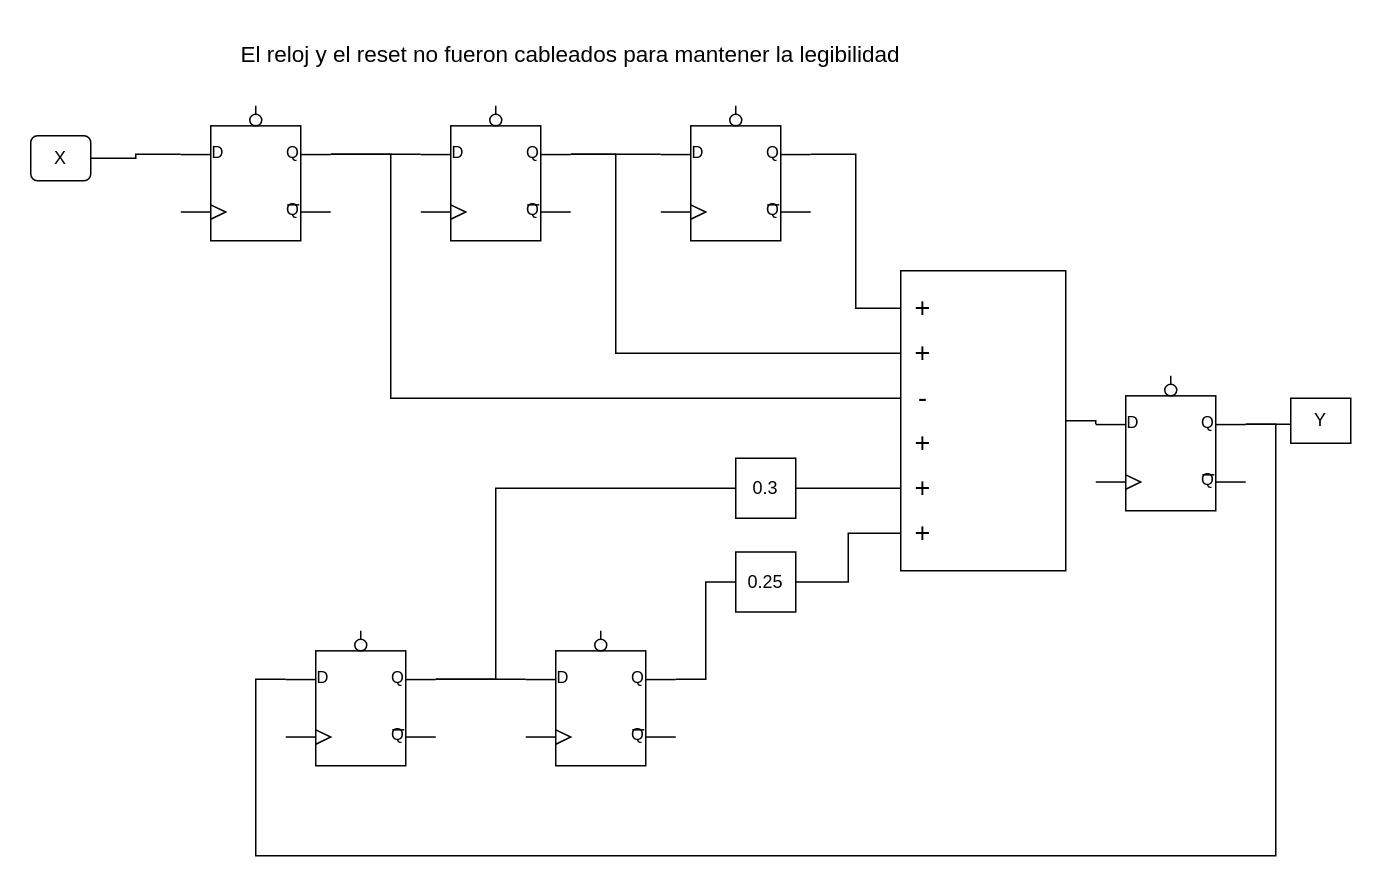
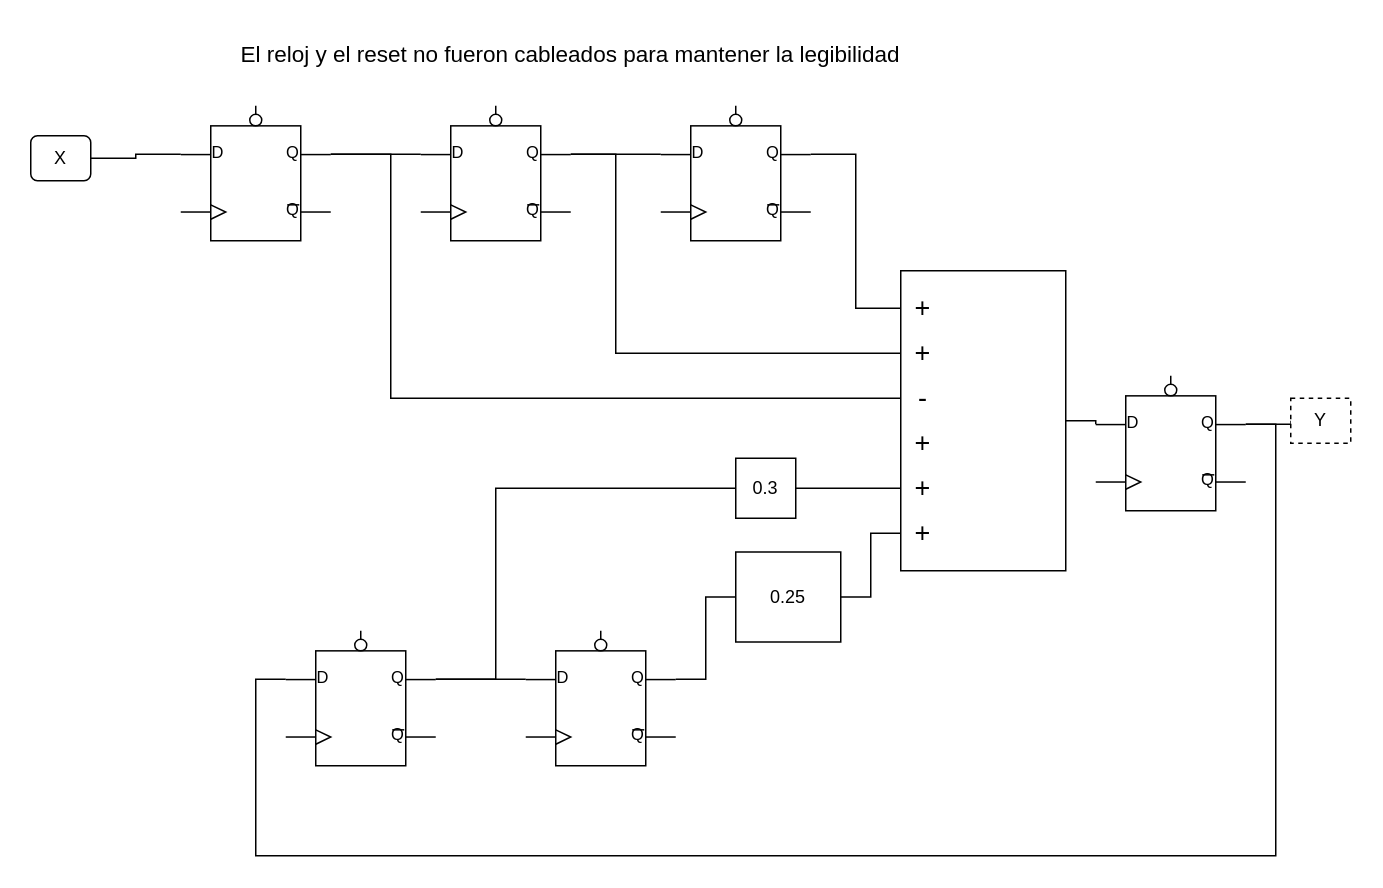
(1321, 421) -> (1321, 421)
(766, 582) -> (788, 597)
